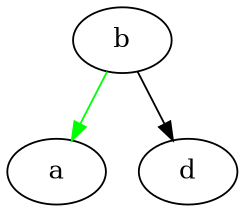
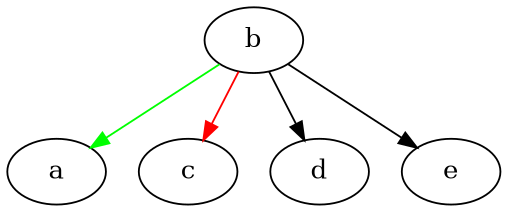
none -> (188, 172)
none -> (451, 172)
